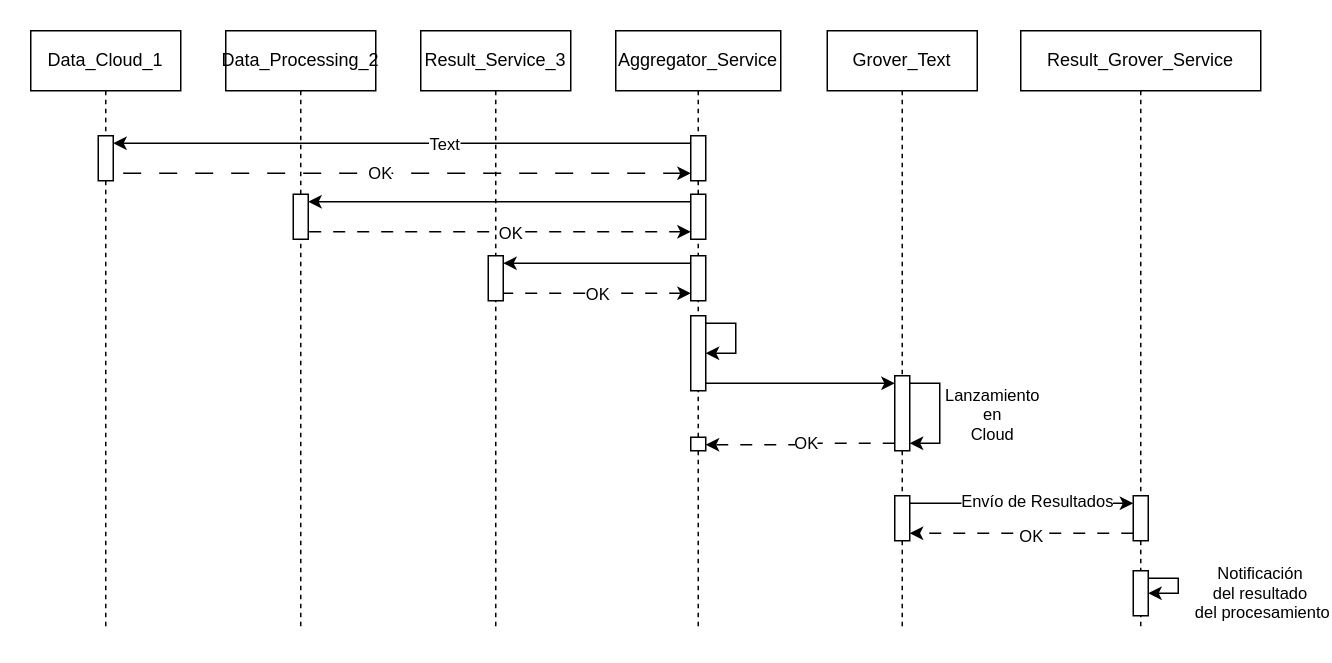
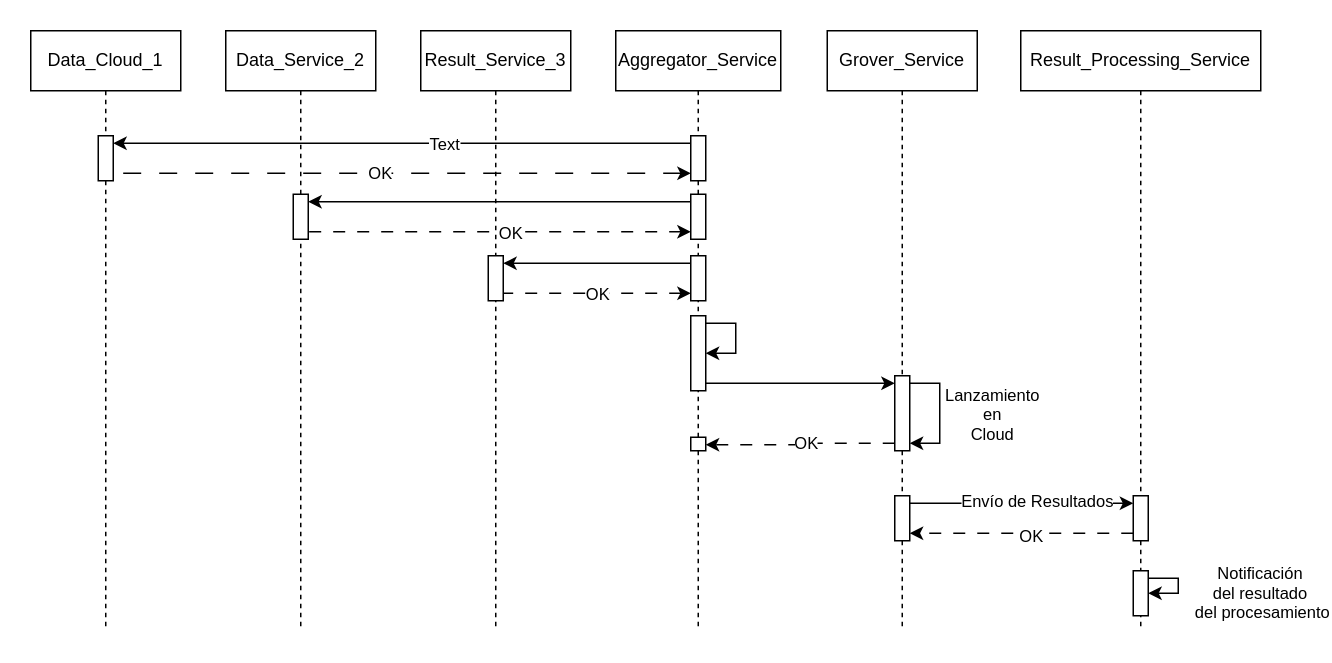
(301, 61) -> (301, 61)
(902, 61) -> (902, 61)
(1141, 61) -> (1141, 61)
